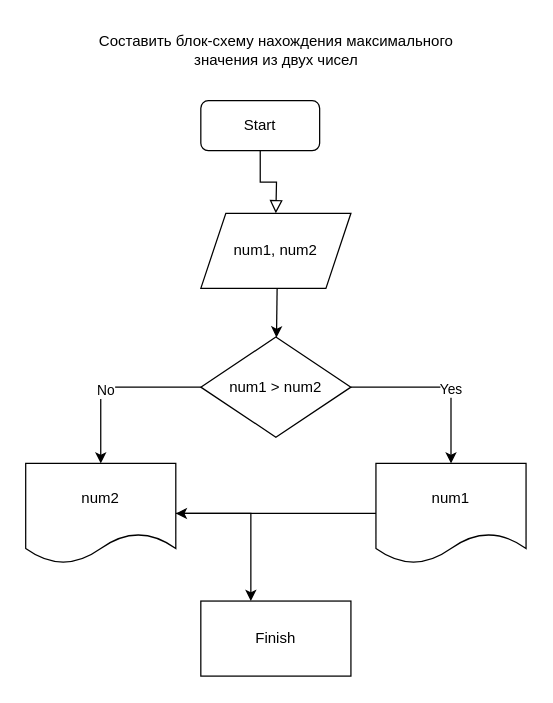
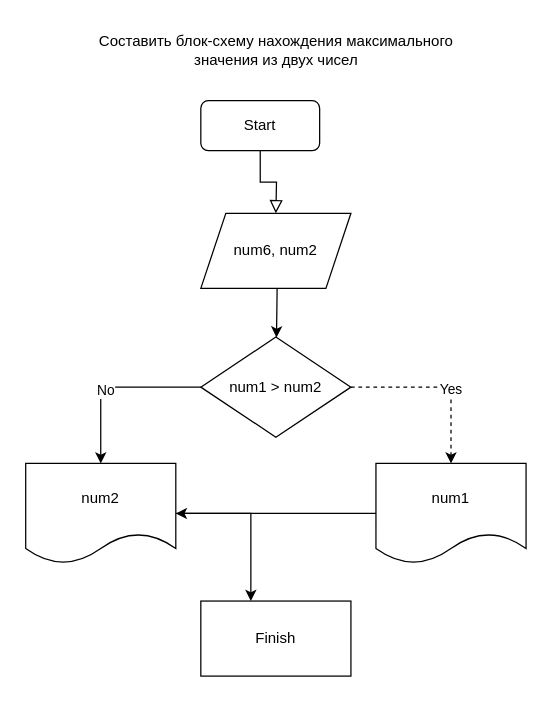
(276, 251) -> (276, 251)
(397, 387) -> (397, 387)
